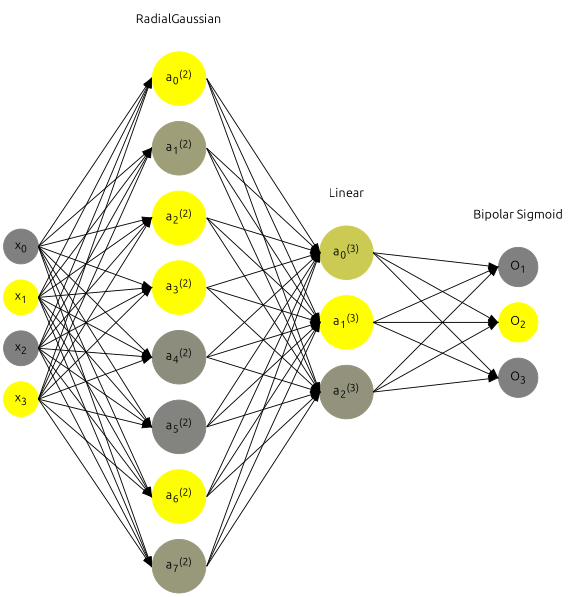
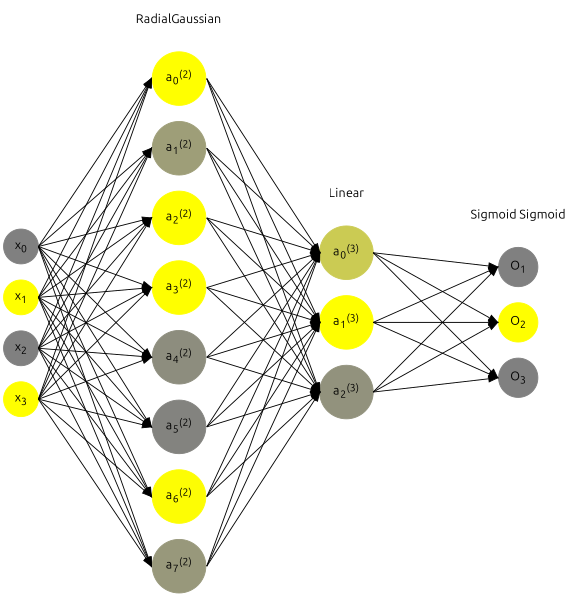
(518, 215) -> (518, 215)
